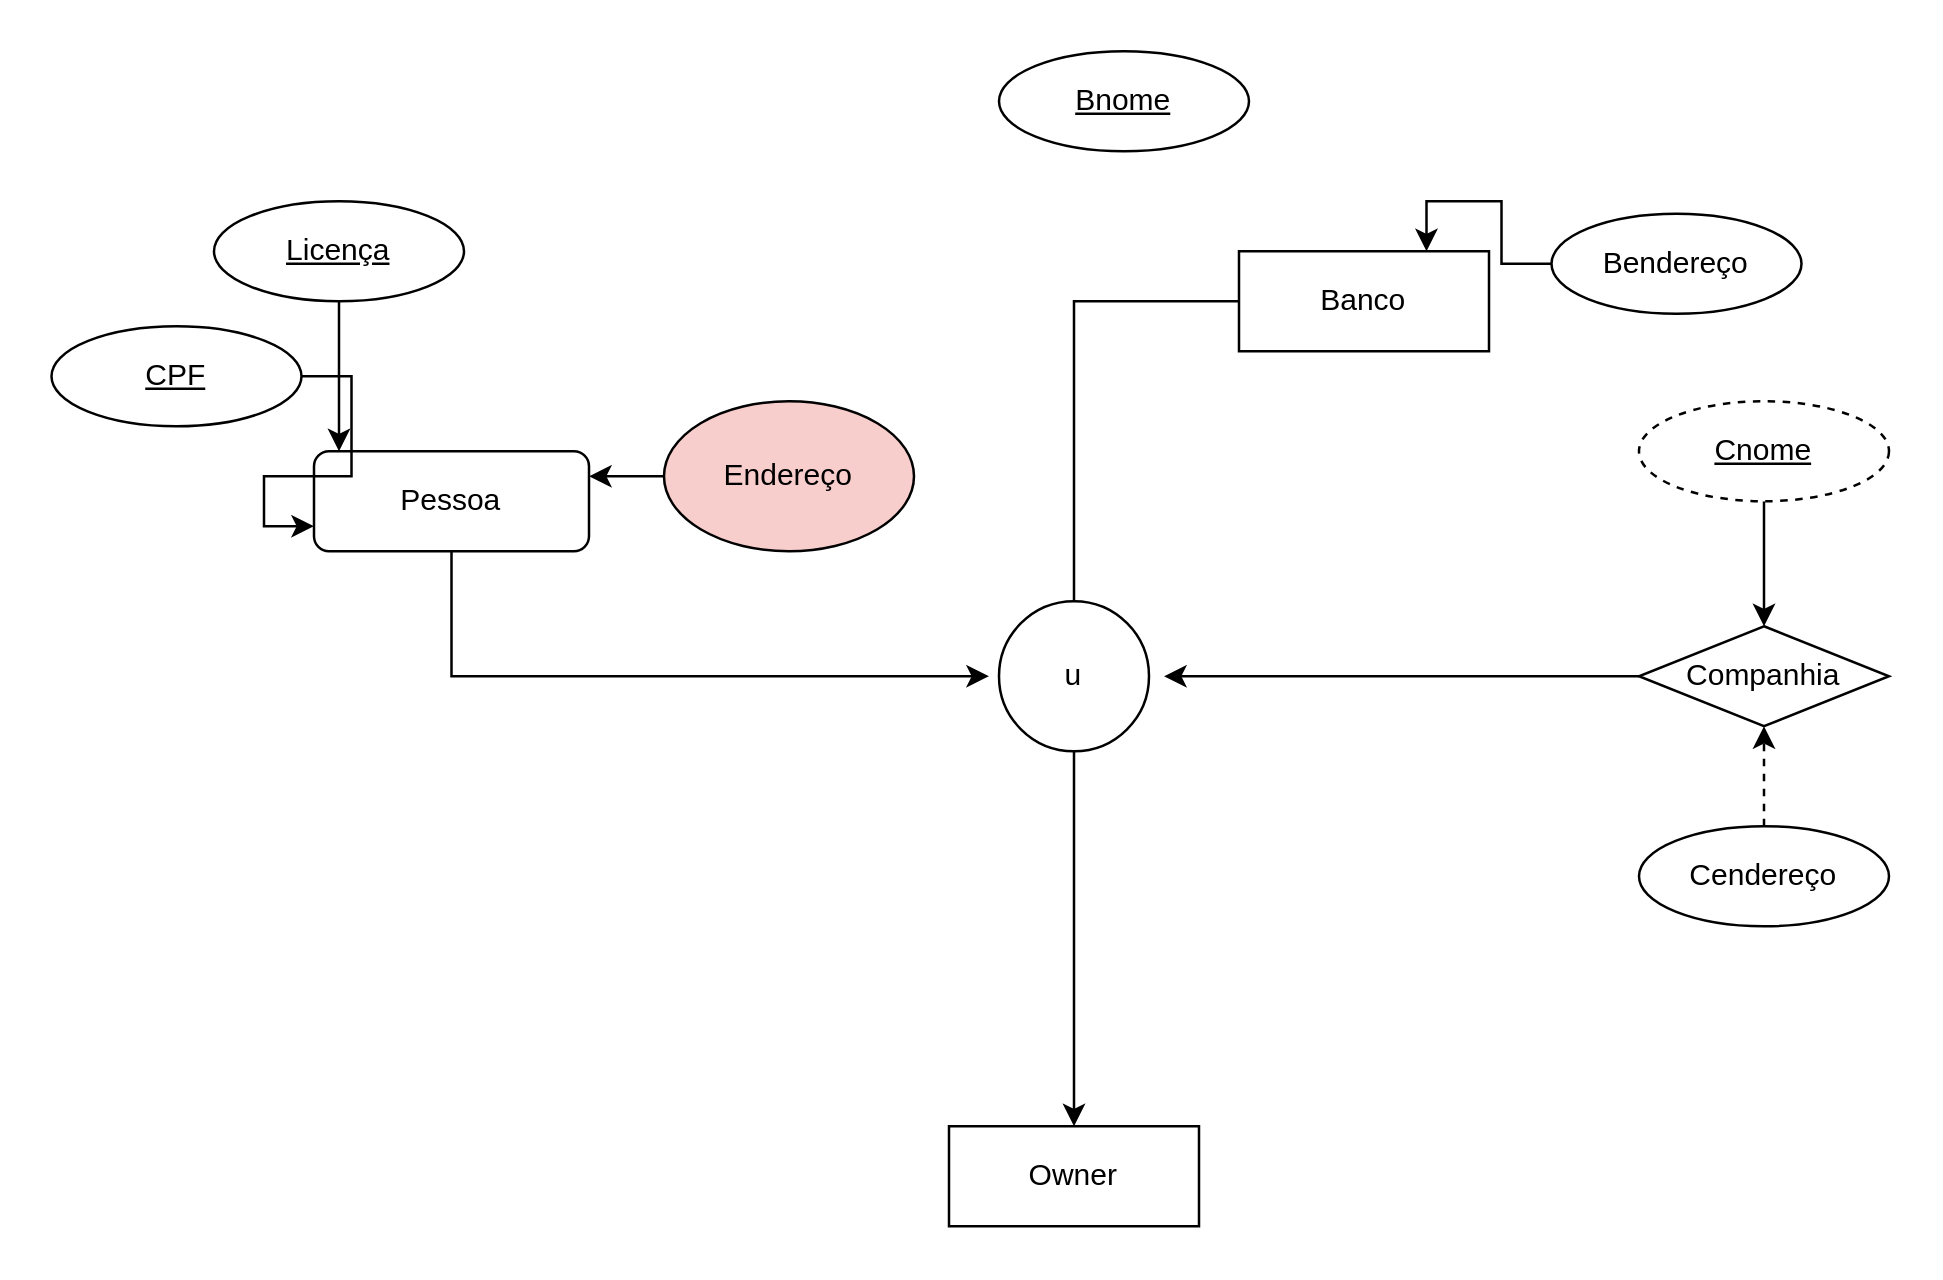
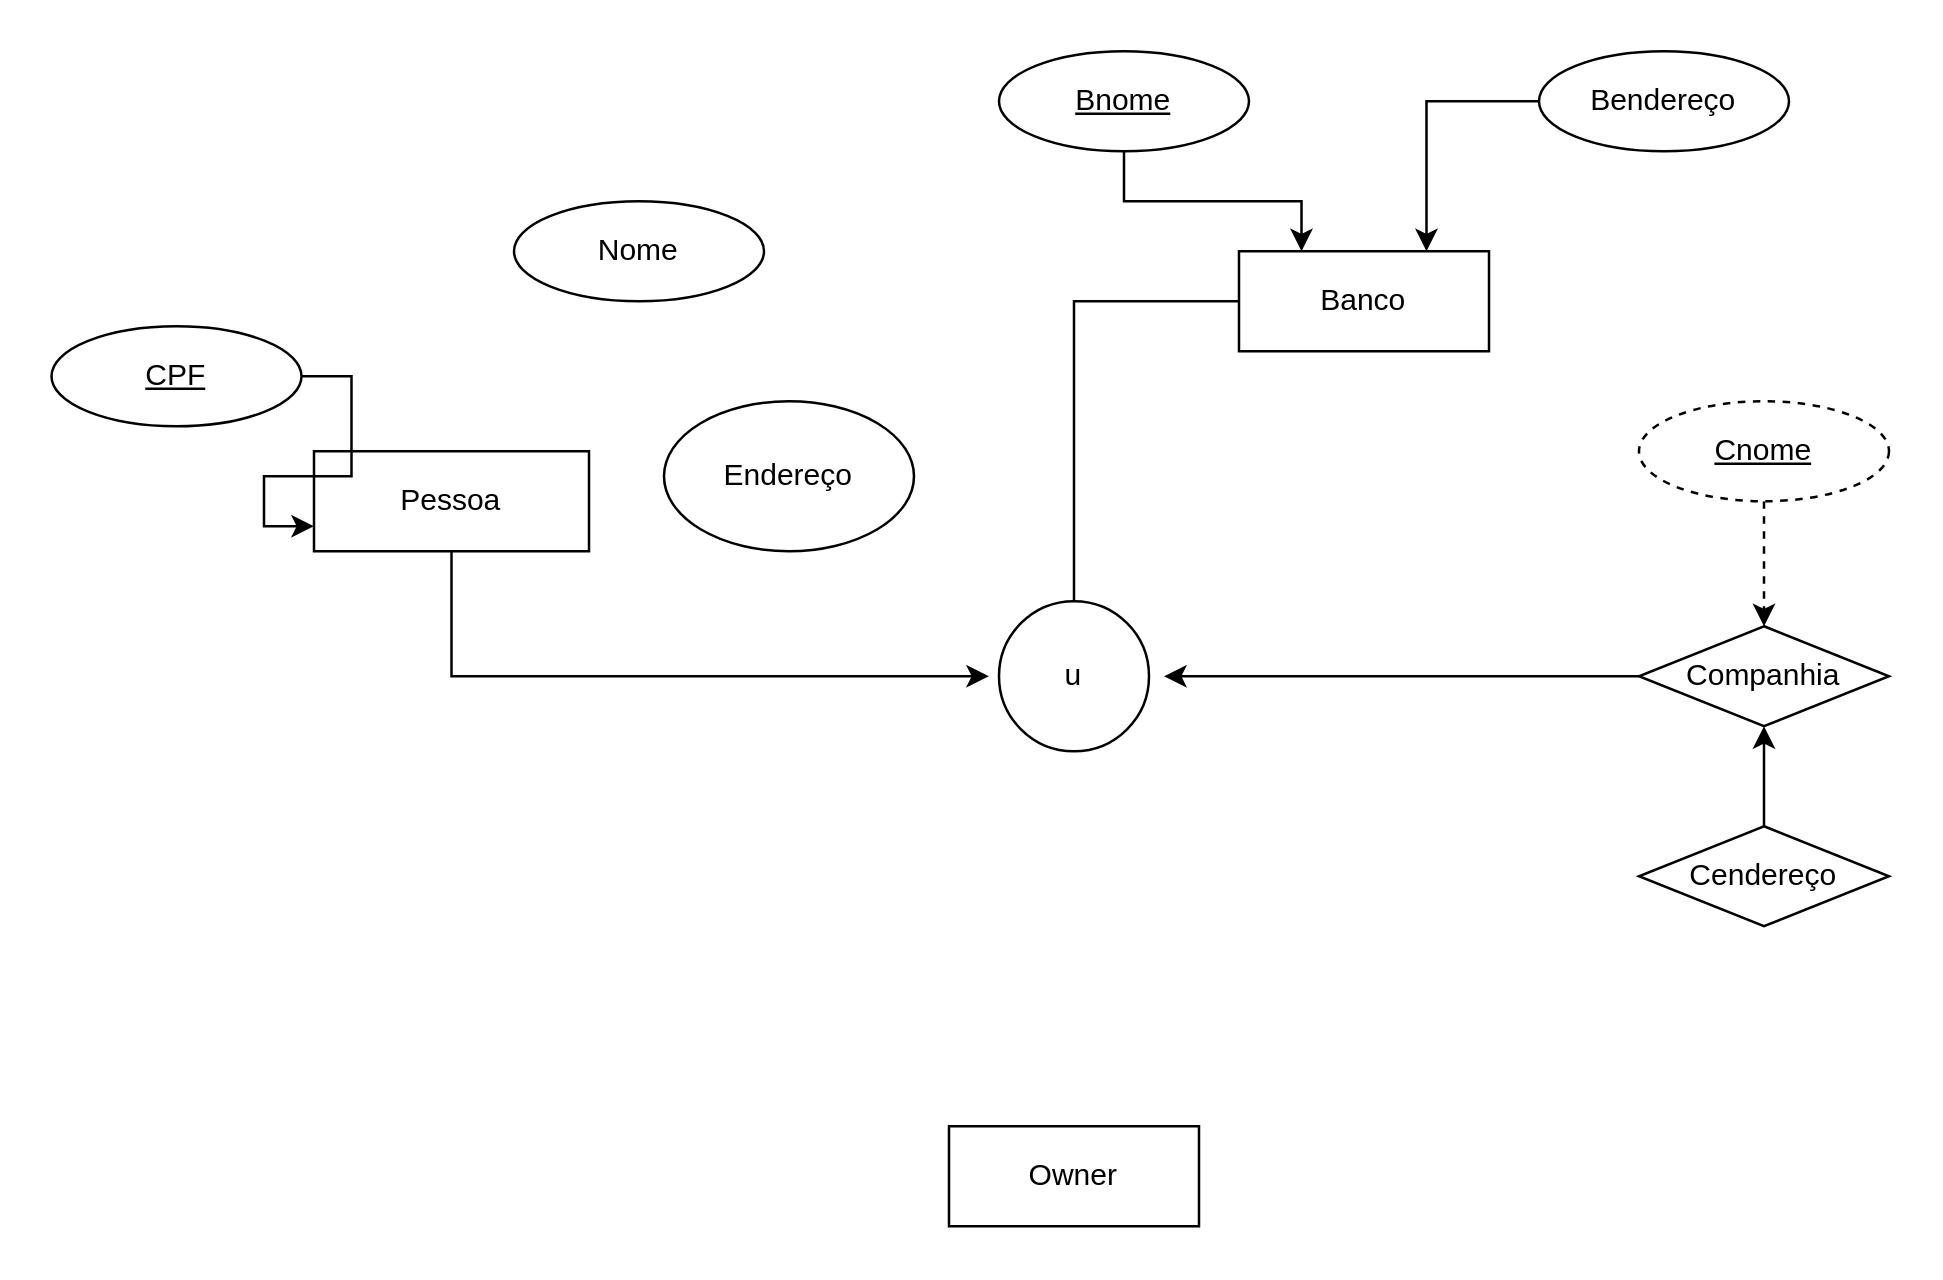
none -> (1204, 201)
(339, 251) -> none
none -> (639, 251)
(1676, 264) -> (1664, 101)
(339, 336) -> none
(618, 476) -> none
(789, 476) -> (789, 476)
(451, 501) -> (451, 501)
(1764, 557) -> (1764, 557)
(1764, 788) -> (1764, 788)
(1764, 876) -> (1764, 876)
(1074, 930) -> none
